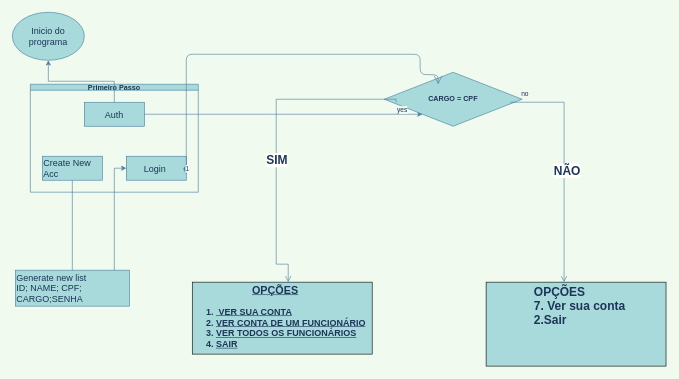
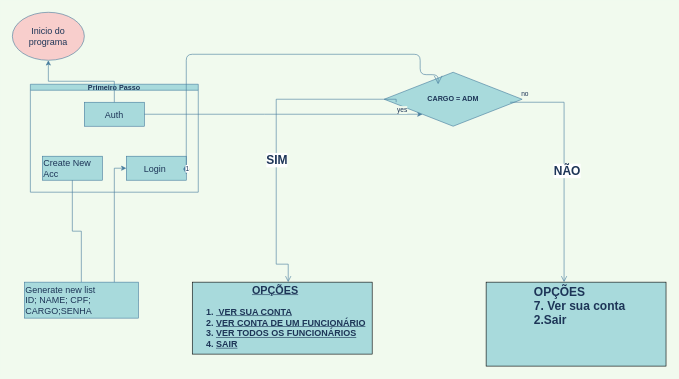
(48, 36) -> (48, 36)
(453, 99) -> (453, 99)
(72, 288) -> (81, 300)
